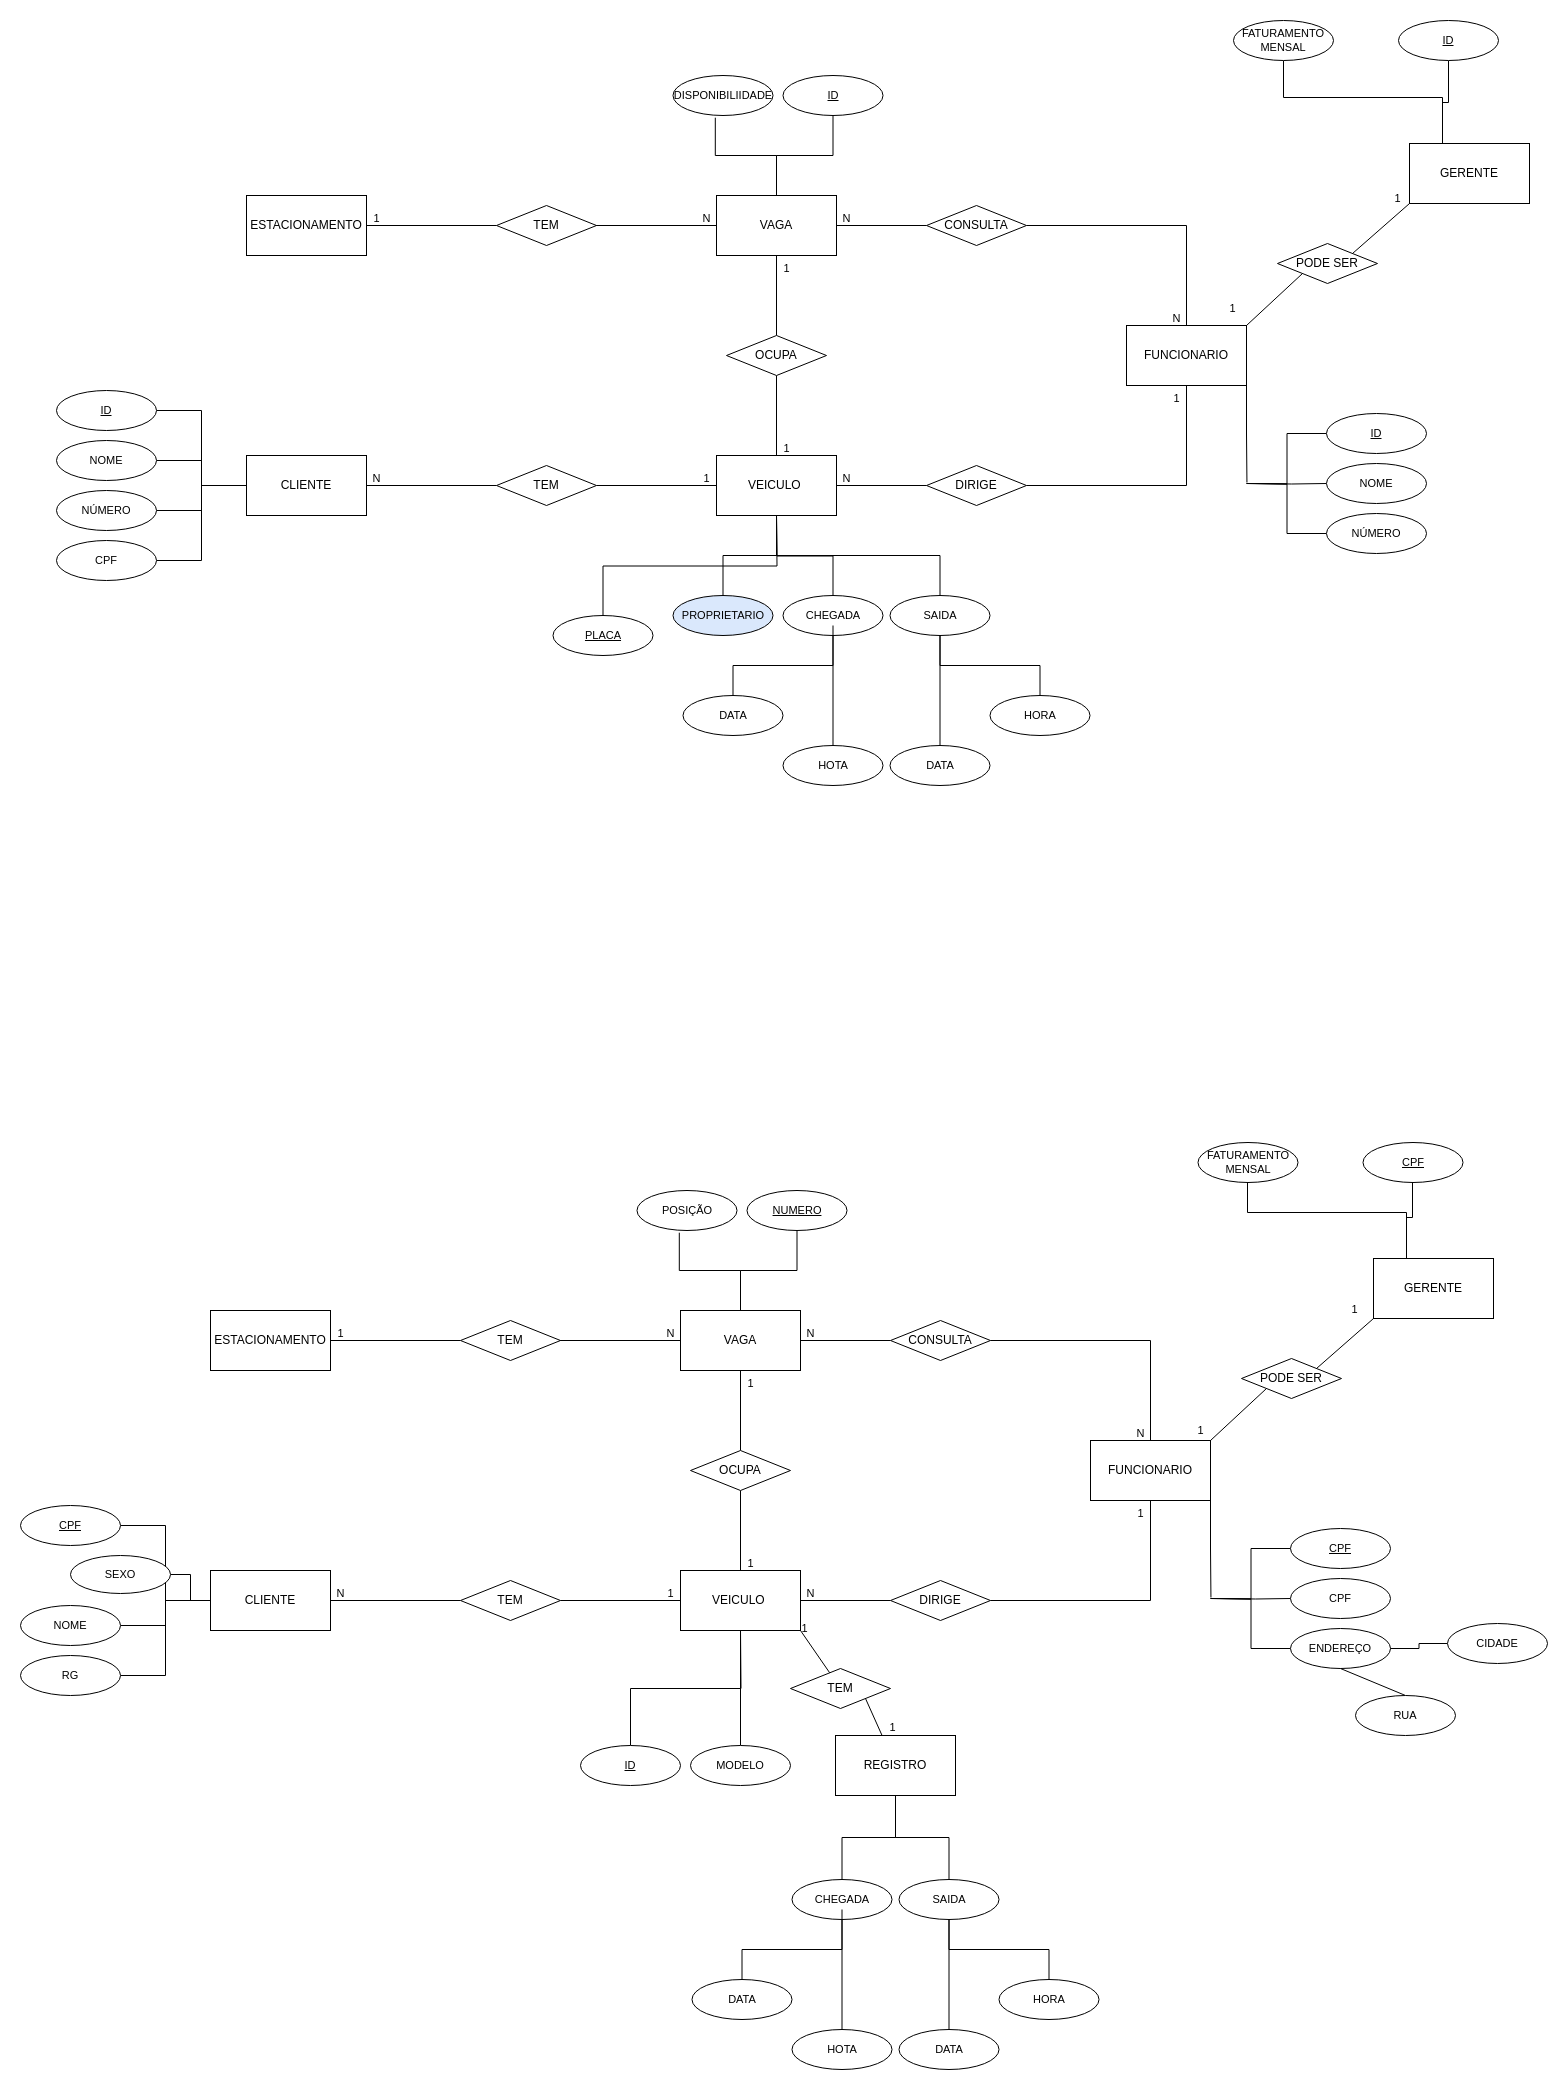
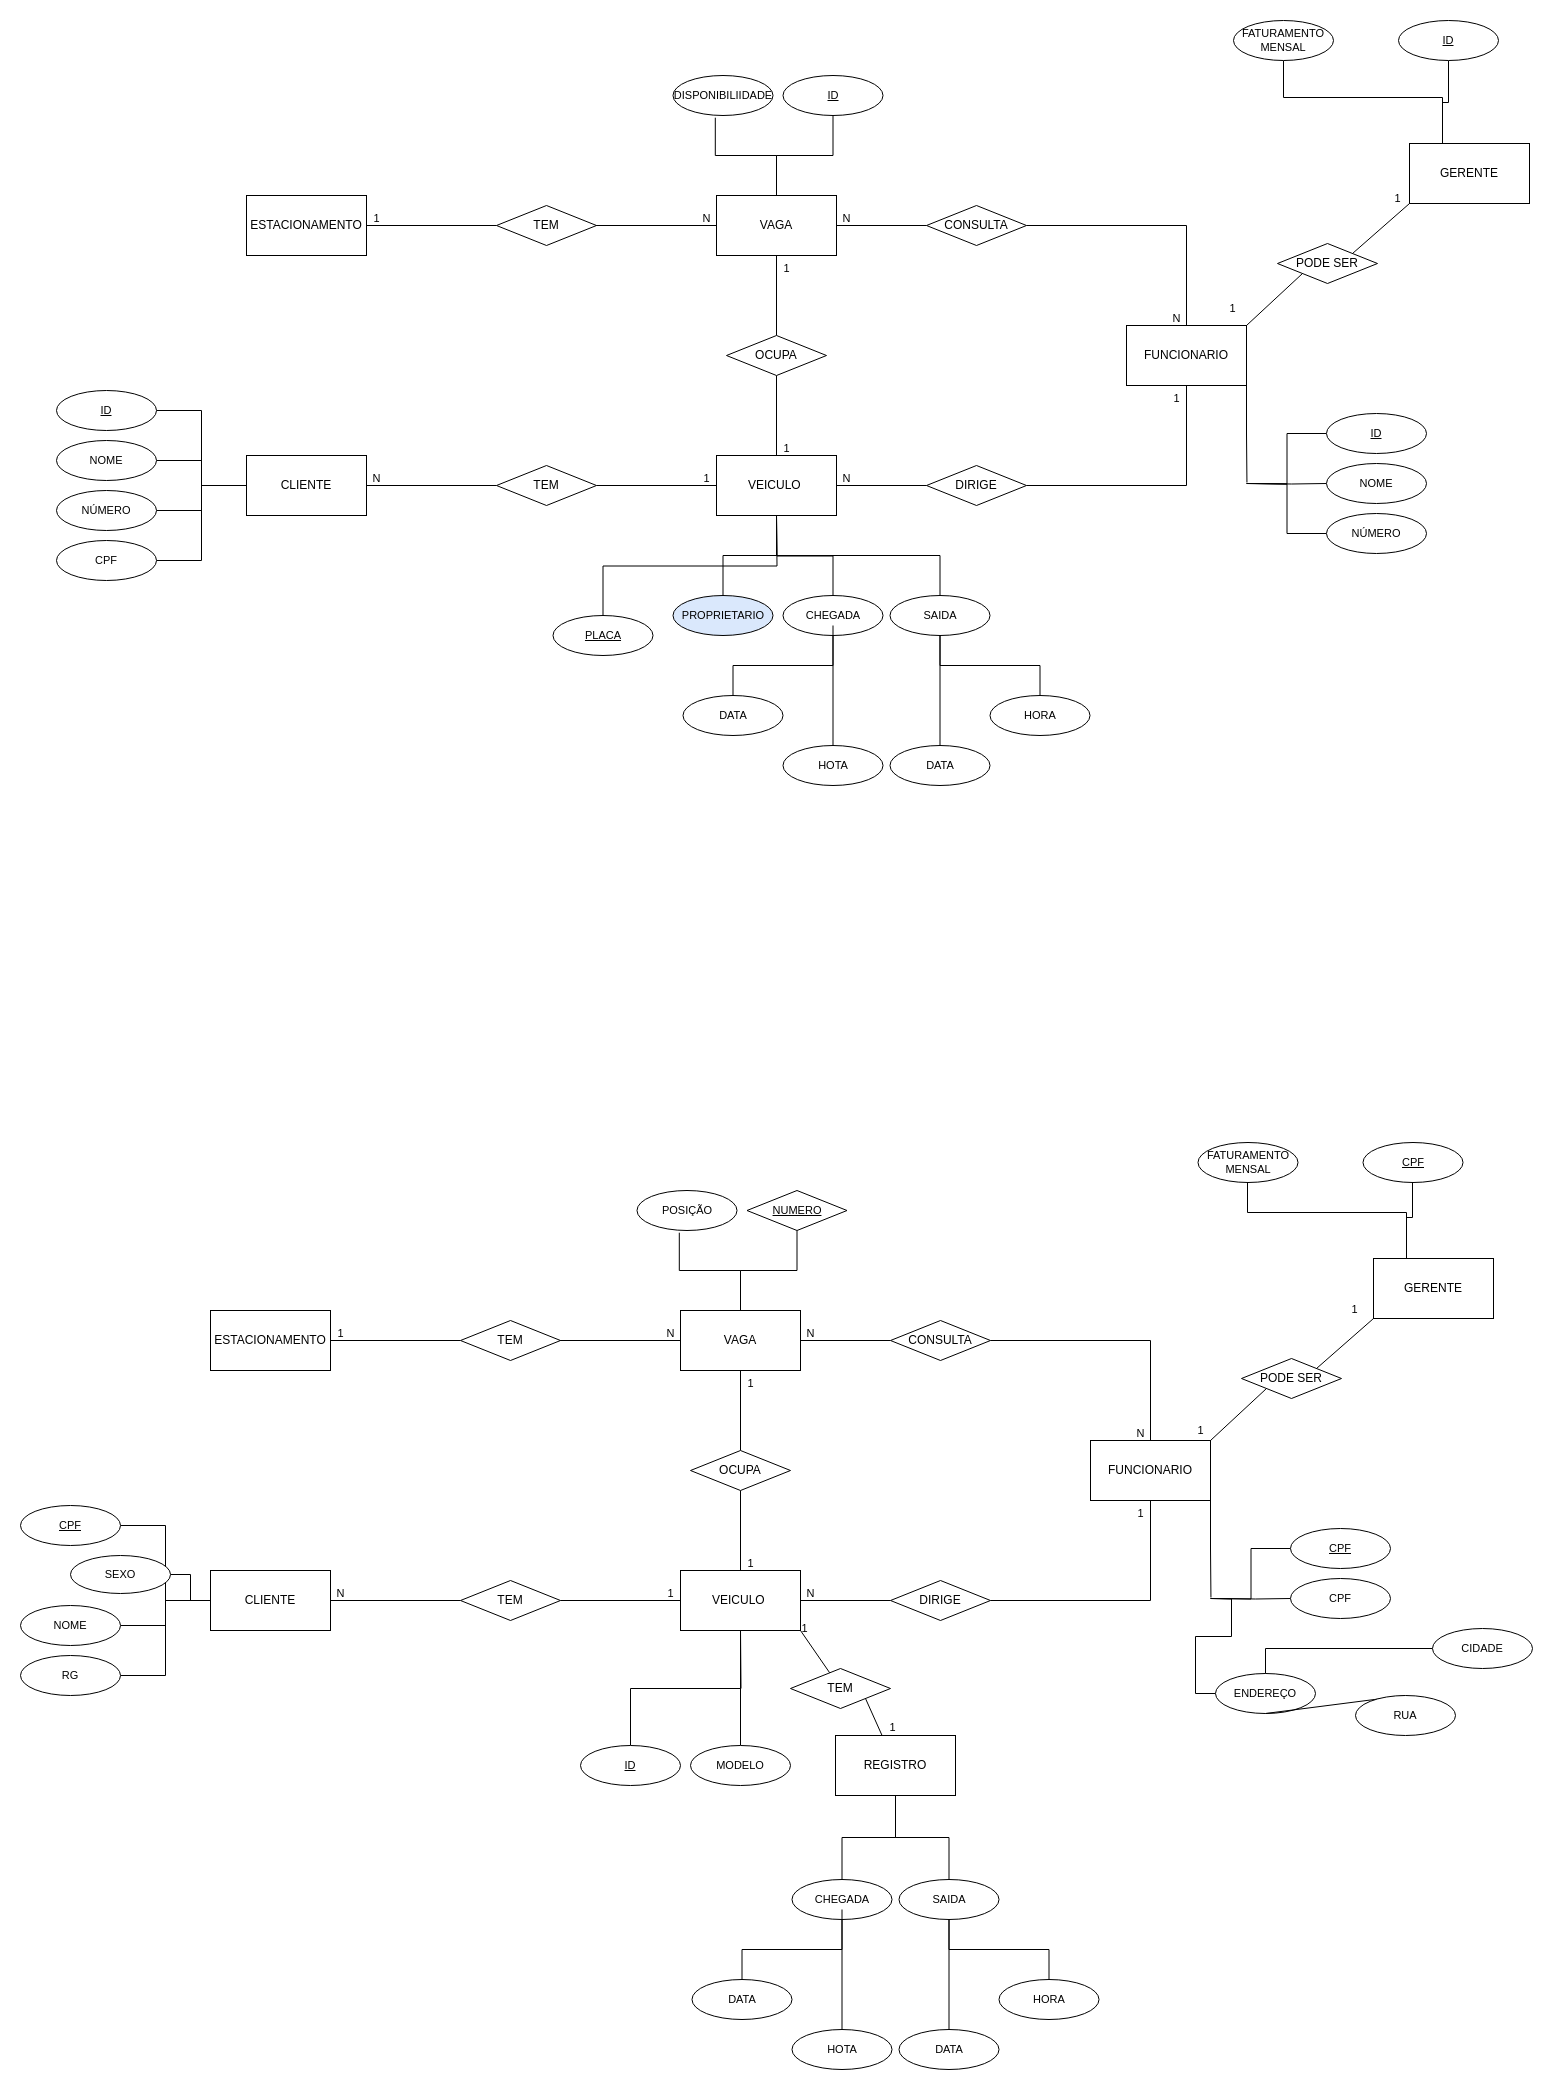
(797, 1211) -> (797, 1211)
(1498, 1644) -> (1483, 1649)
(1341, 1649) -> (1266, 1694)
